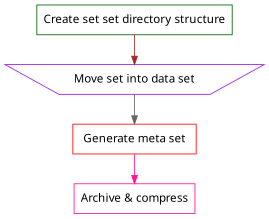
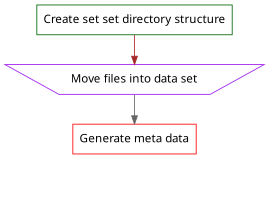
(135, 79) -> (135, 79)
(135, 139) -> (135, 139)
(135, 199) -> none
